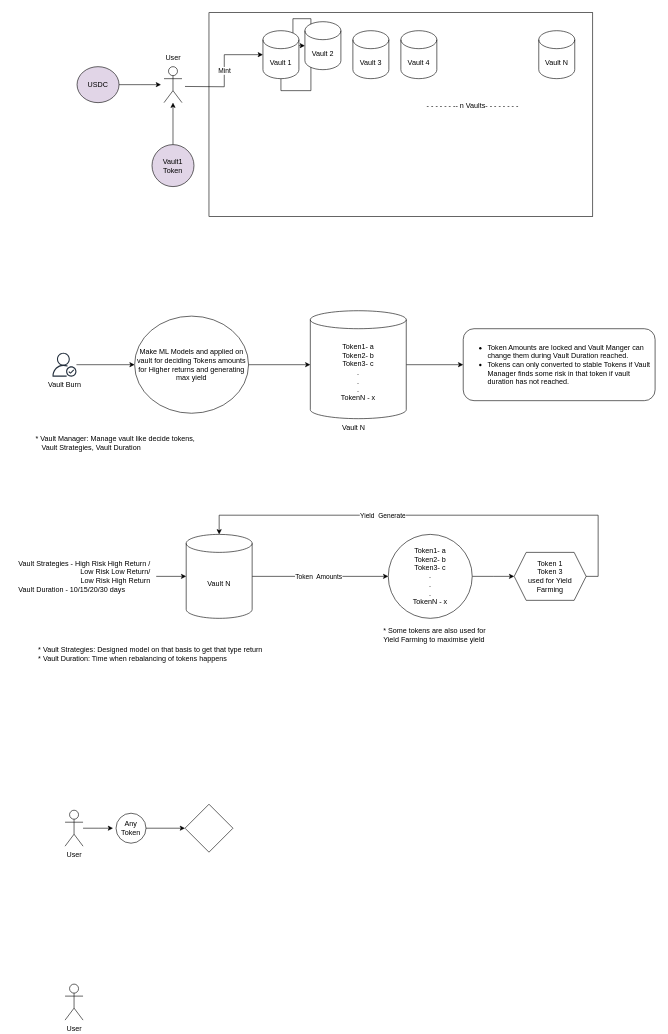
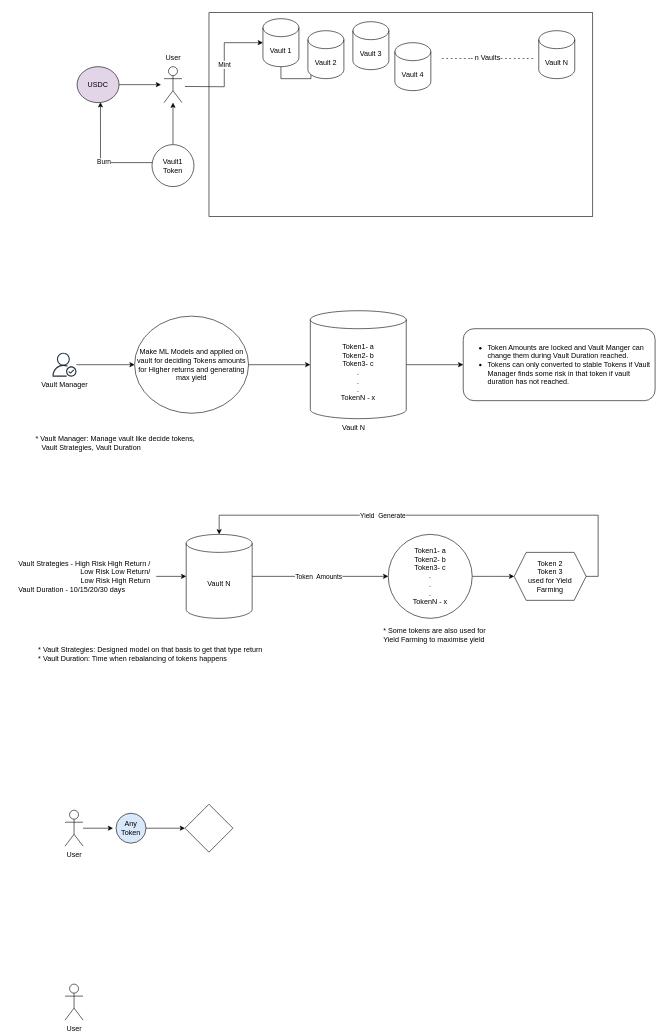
(323, 45) -> (326, 54)
(281, 54) -> (281, 42)
(371, 54) -> (371, 45)
(419, 54) -> (413, 66)
(473, 105) -> (488, 57)
none -> (101, 160)
(173, 165) -> (173, 165)
(65, 385) -> (65, 385)
(551, 576) -> (551, 576)
(131, 828) -> (131, 828)
